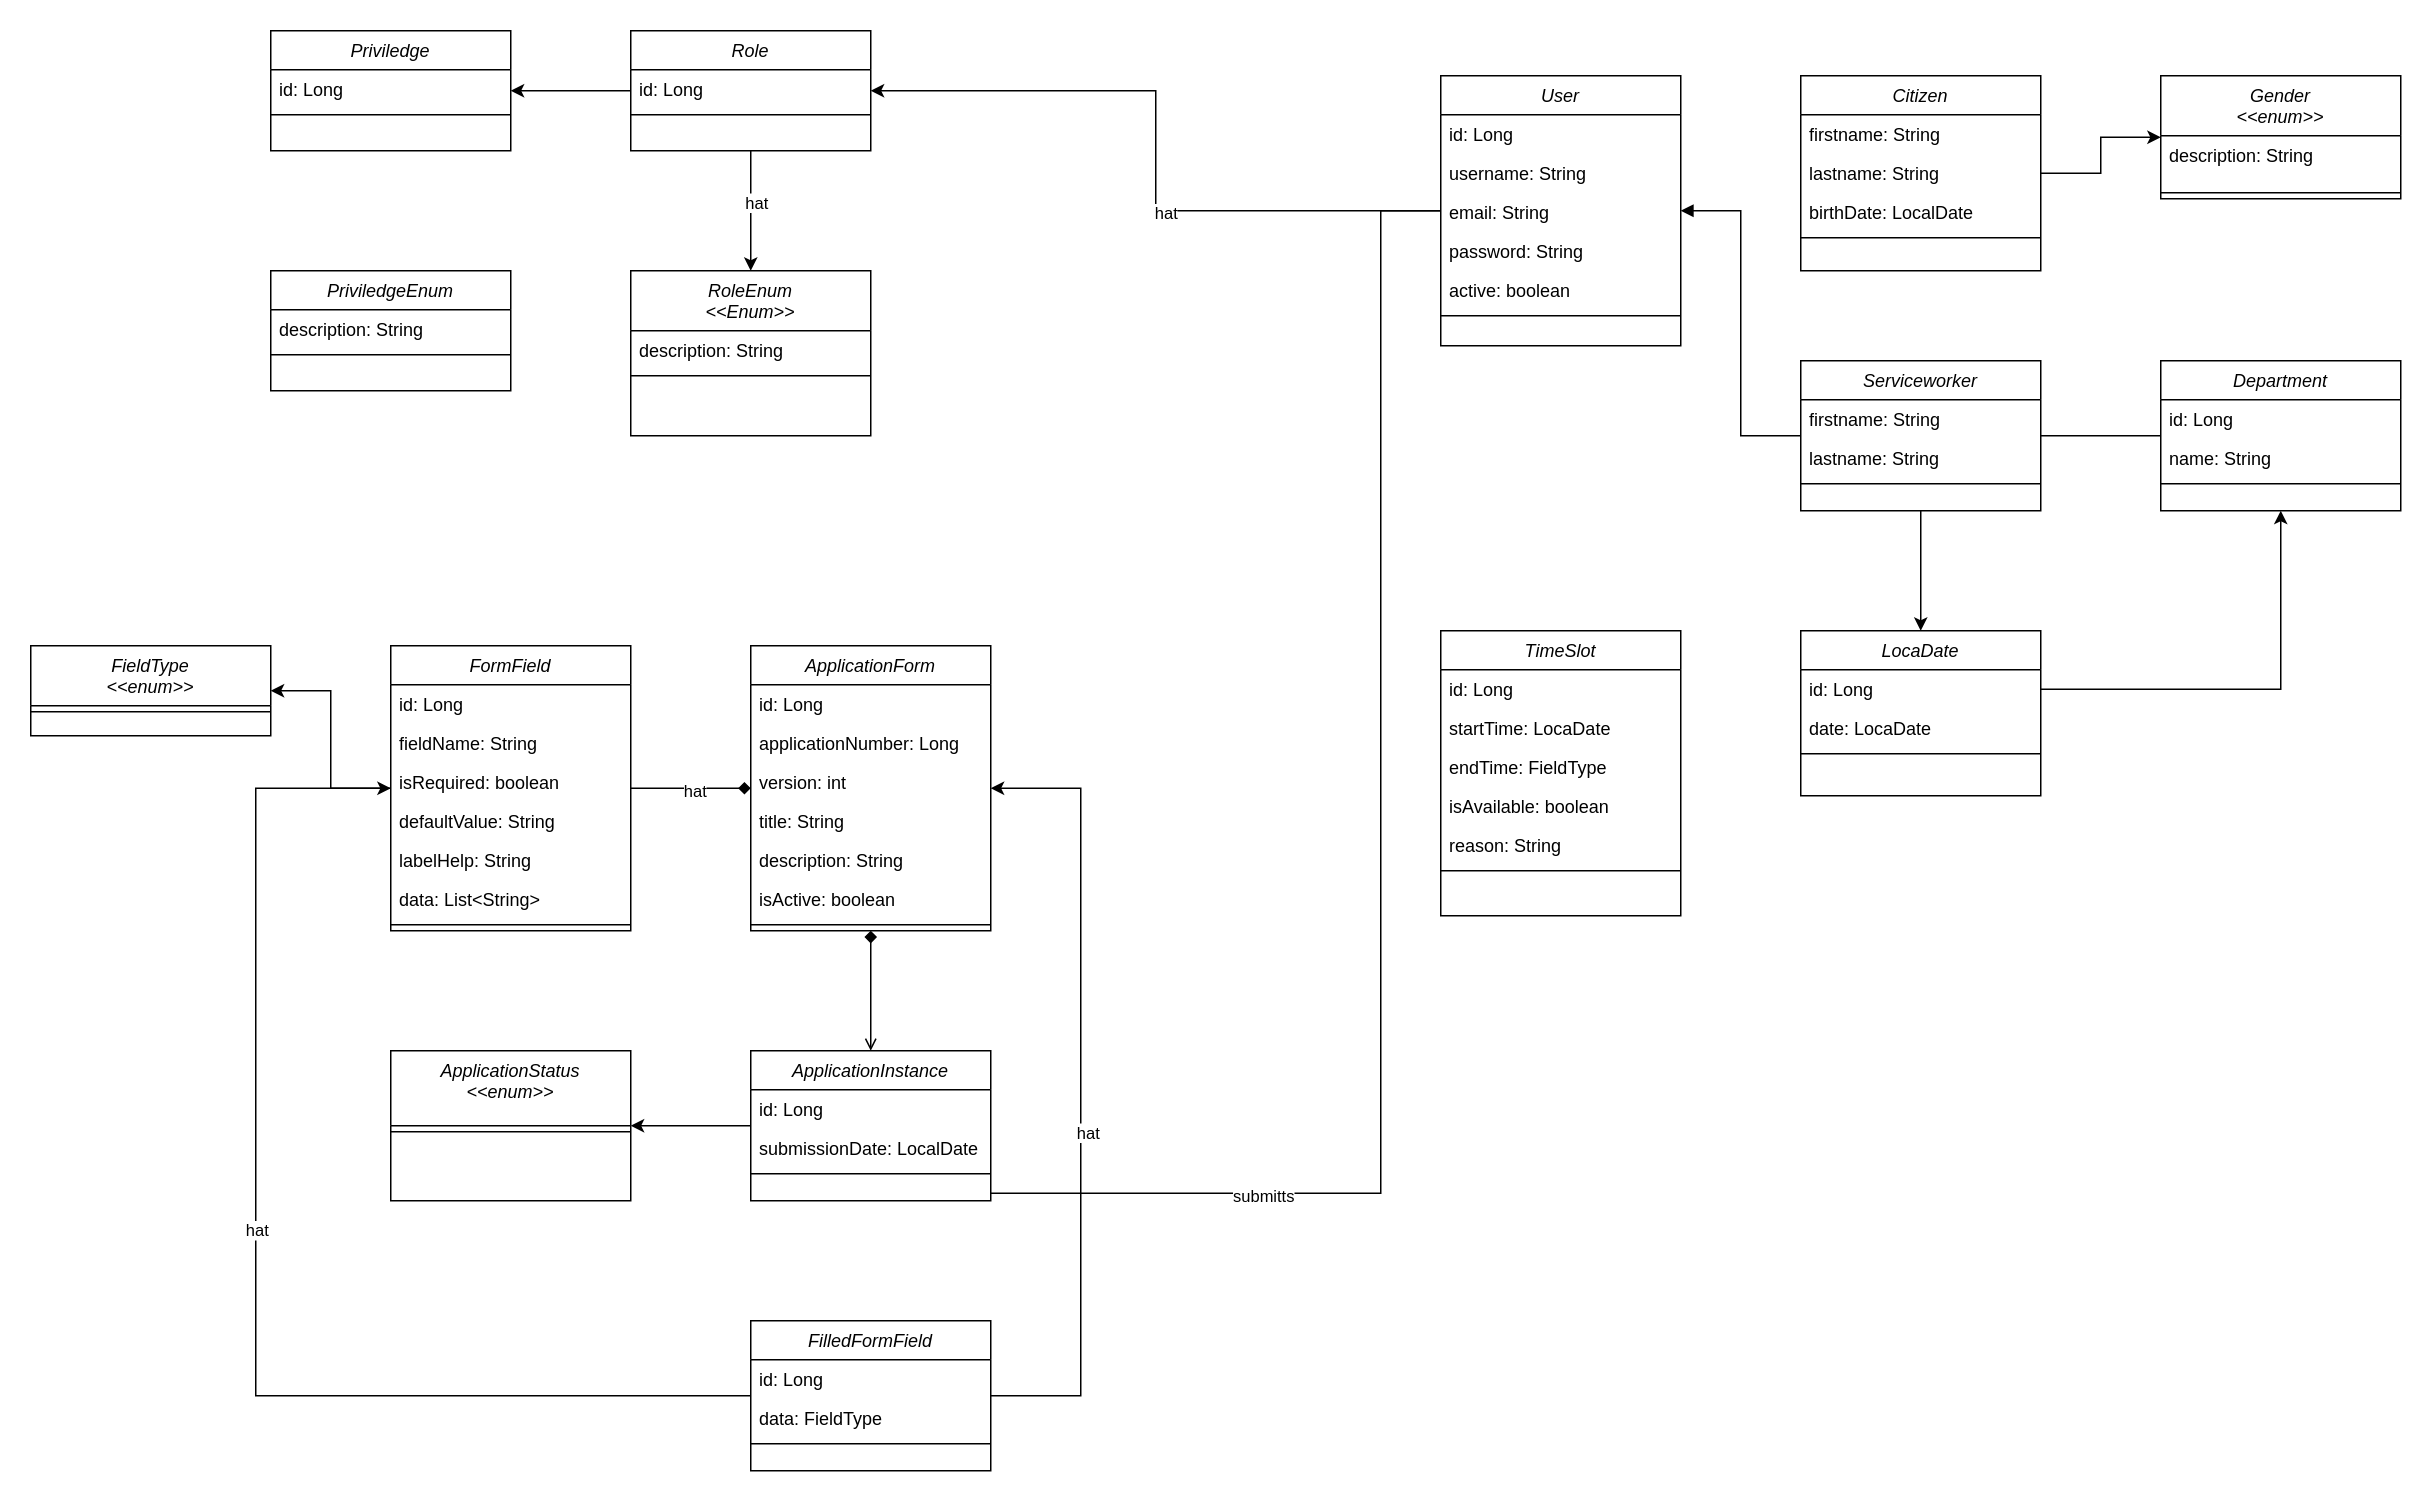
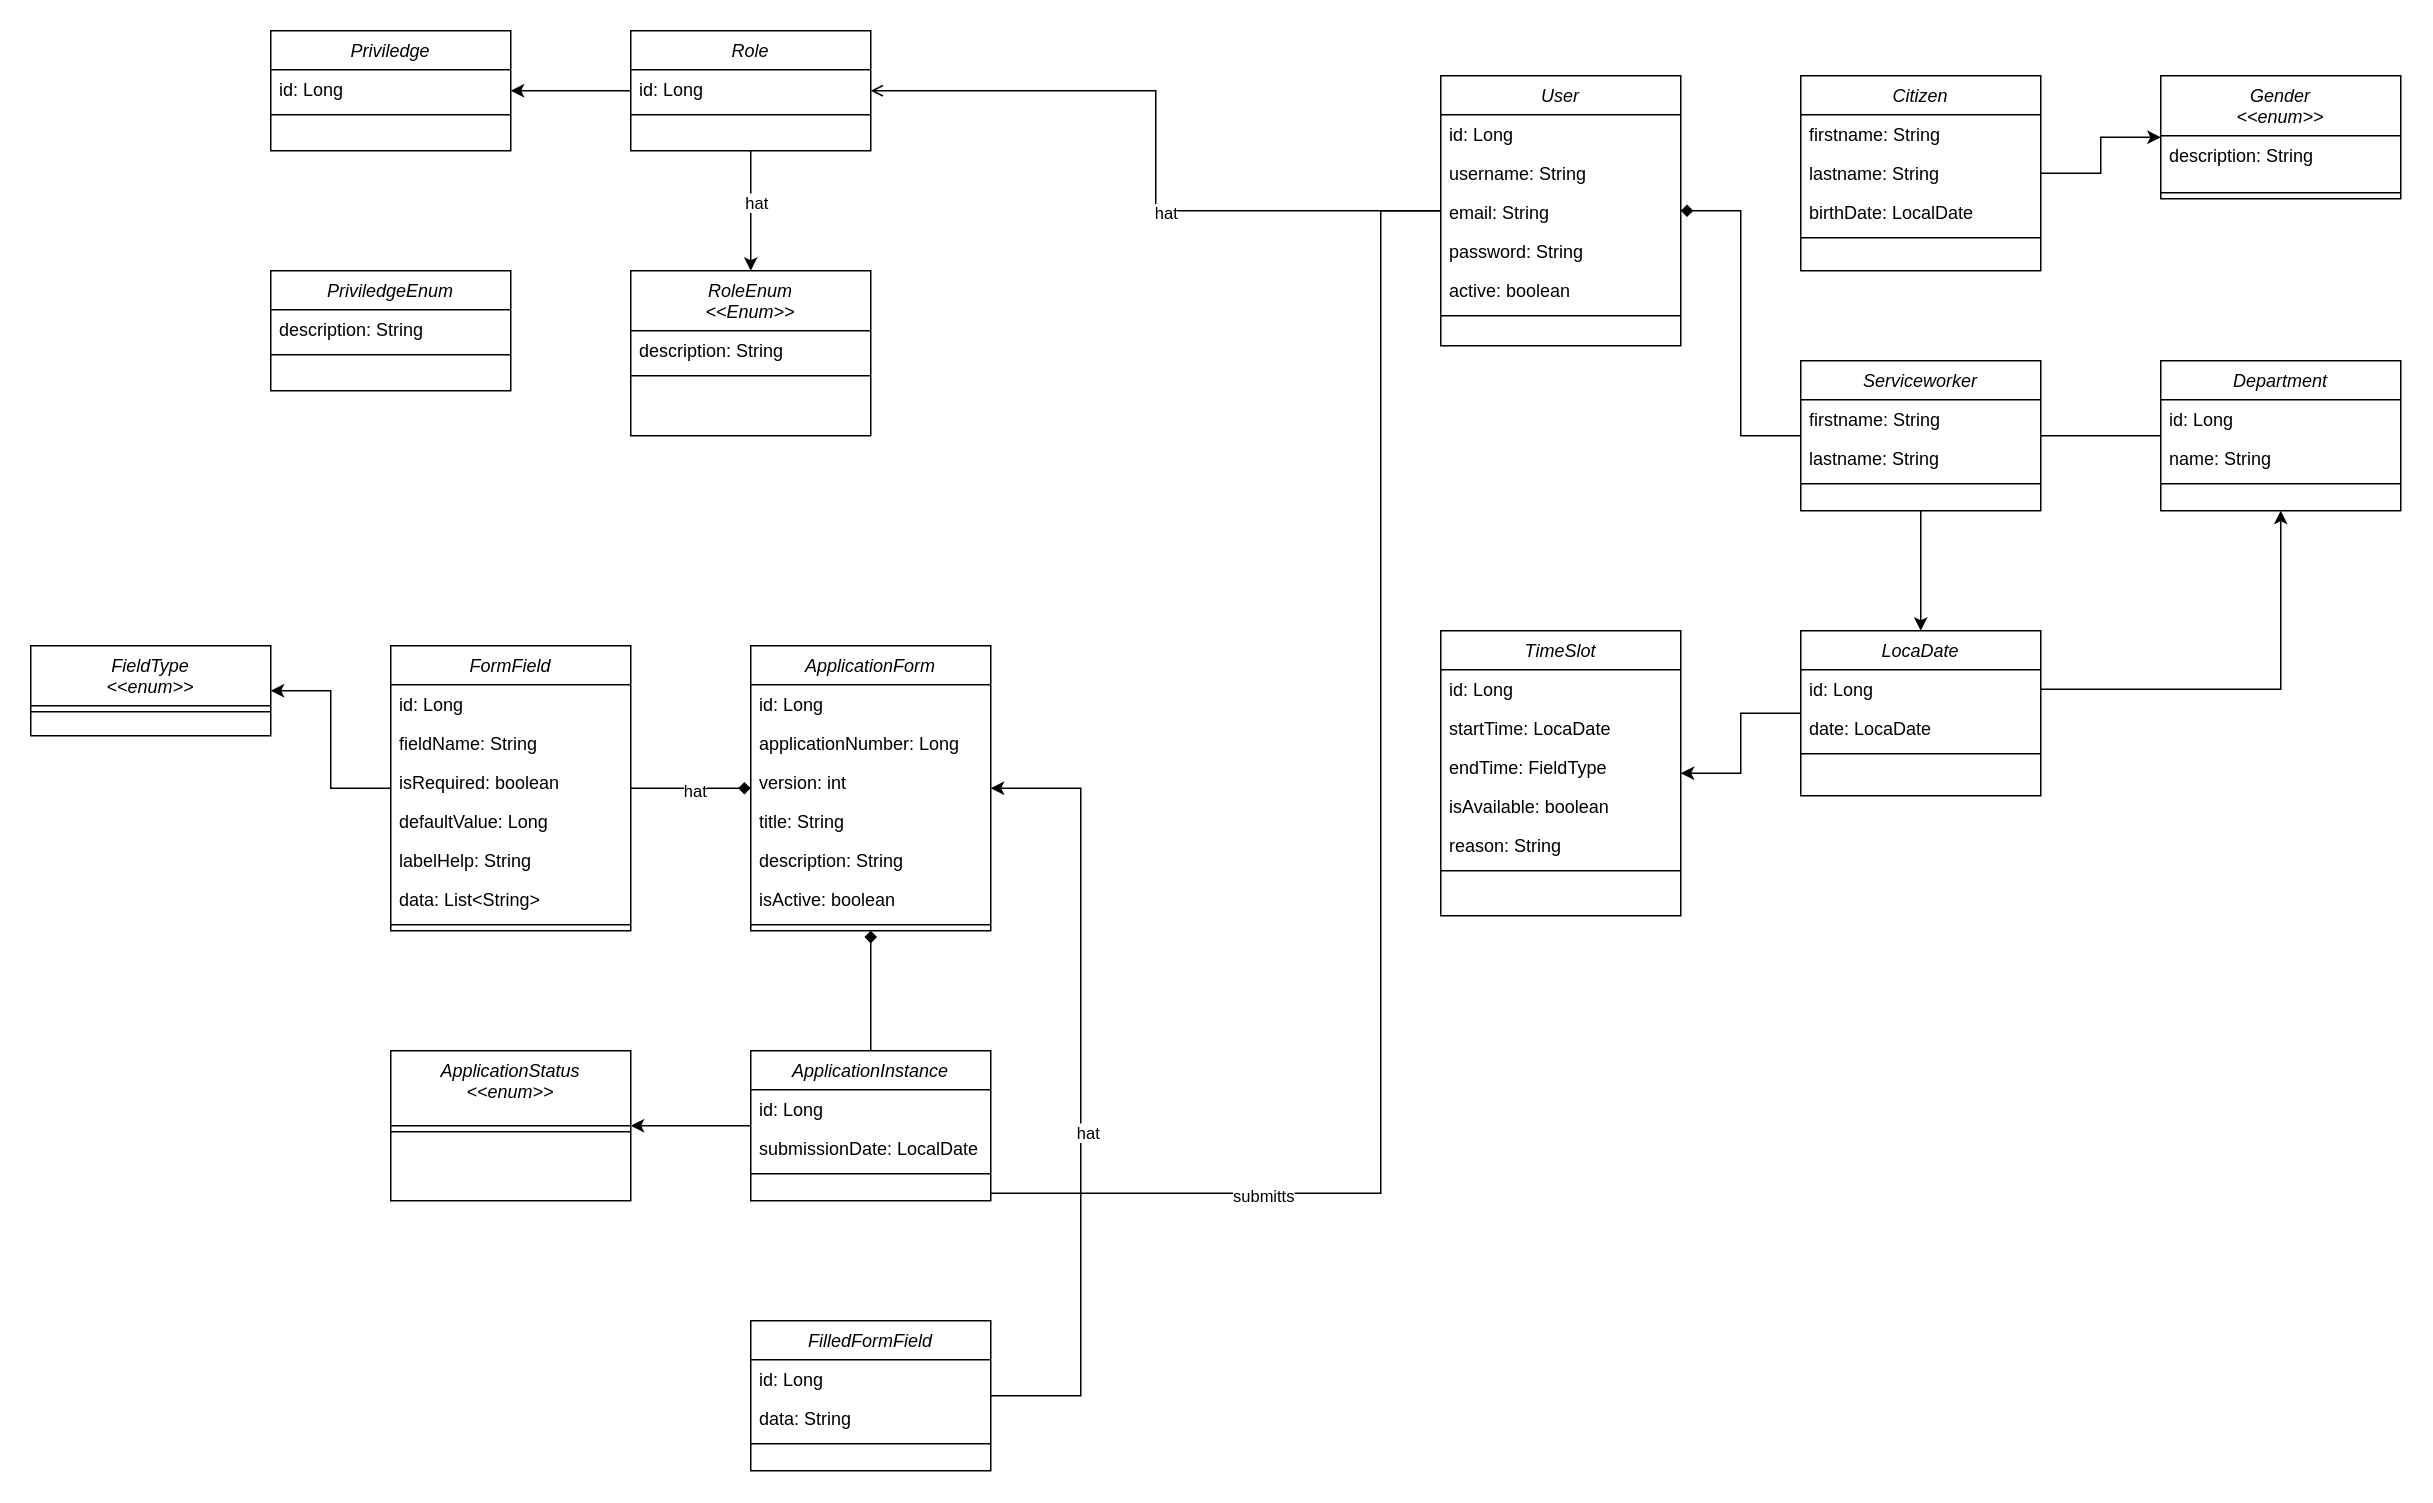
(882, 91) -> (879, 91)
(1694, 211) -> (1694, 211)
none -> (1741, 739)
(488, 822) -> (480, 822)
(871, 1043) -> (871, 1044)
(256, 1303) -> none
(825, 1419) -> (812, 1419)
